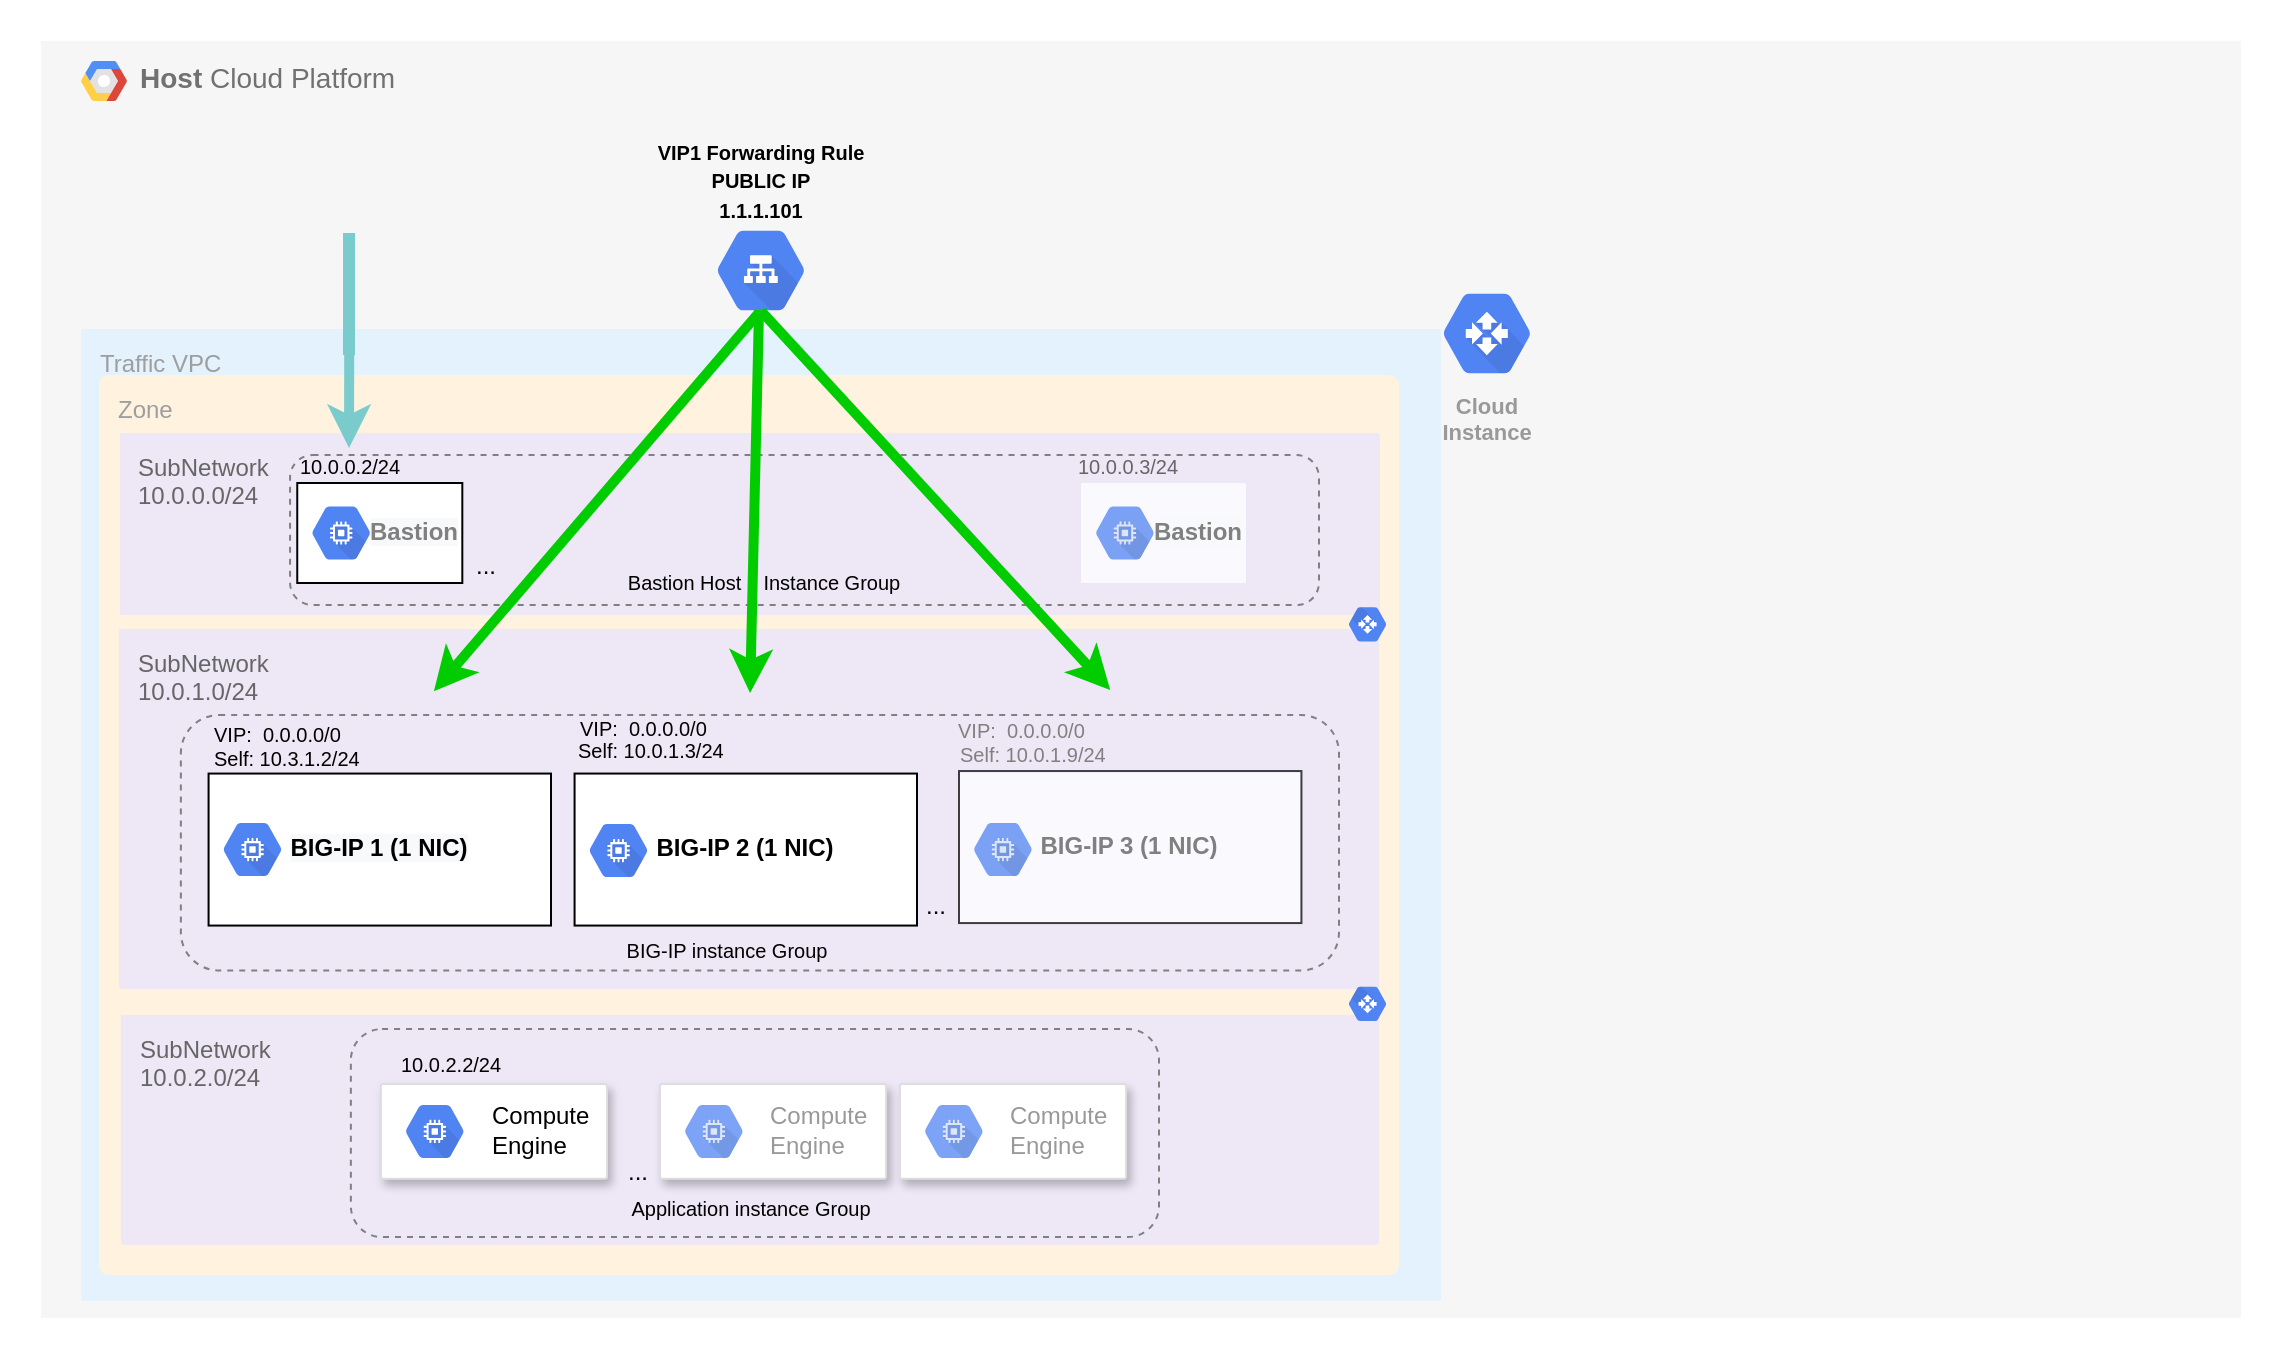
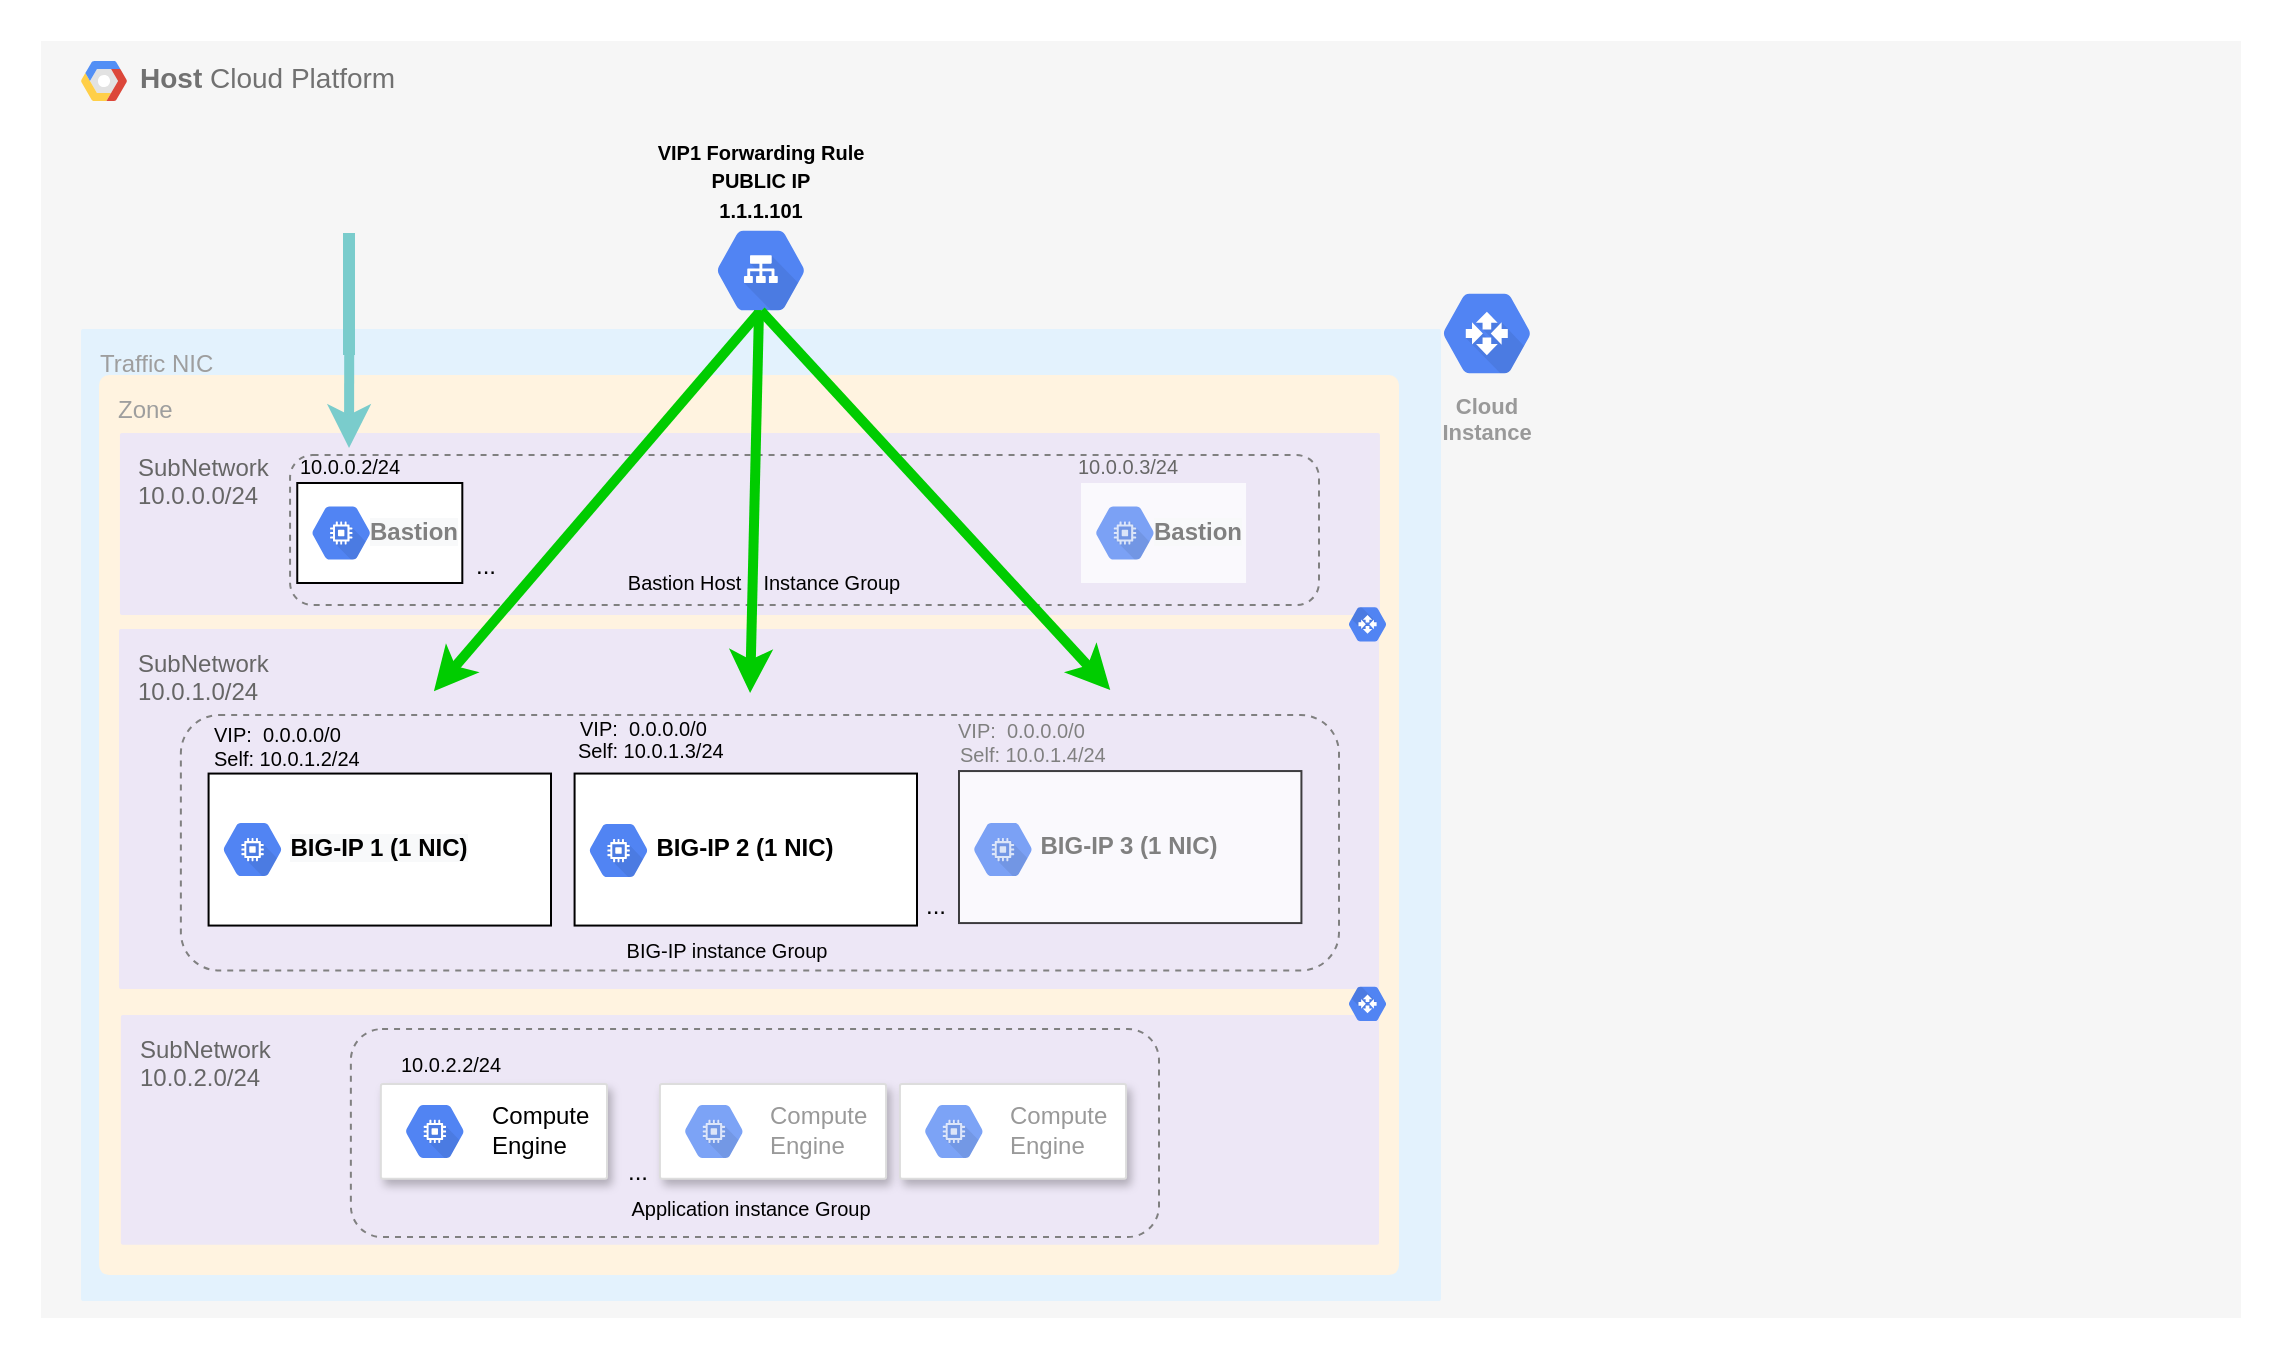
(169, 365) -> (169, 365)
(1060, 755) -> (1060, 755)
(311, 759) -> (311, 759)
